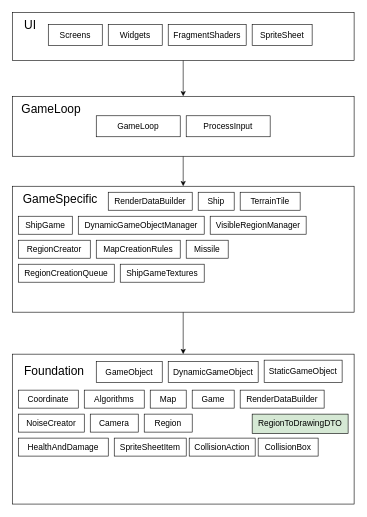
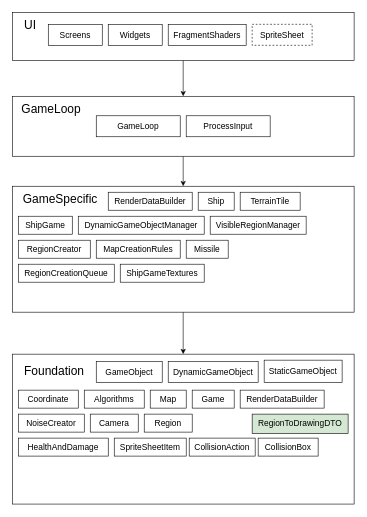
(282, 35) -> (282, 35)
